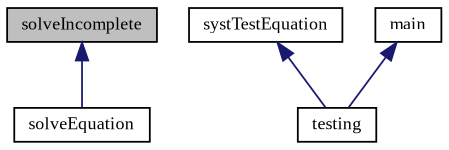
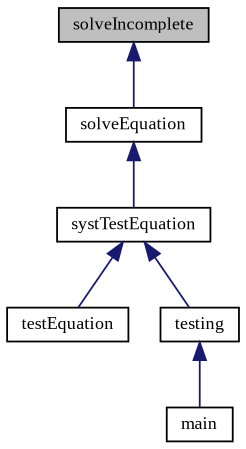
(367, 82) -> (200, 384)
none -> (134, 184)
none -> (68, 325)
